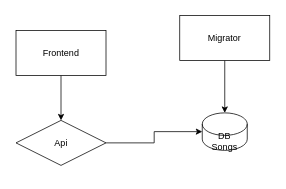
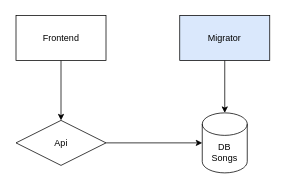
(225, 38) -> (225, 38)
(61, 53) -> (61, 38)
(225, 132) -> (225, 143)
